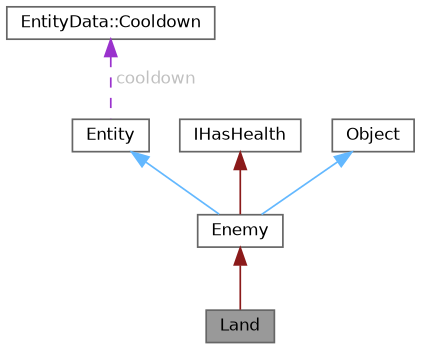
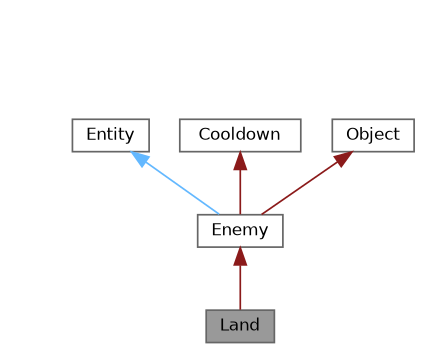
(111, 23) -> none
(240, 135) -> (240, 135)
(300, 188) -> (300, 188)
